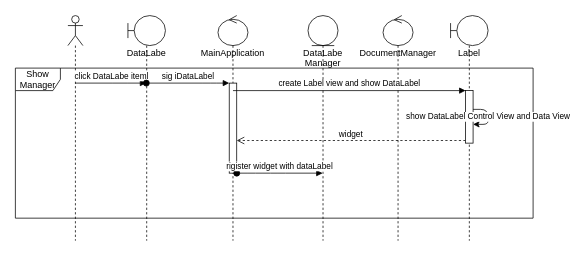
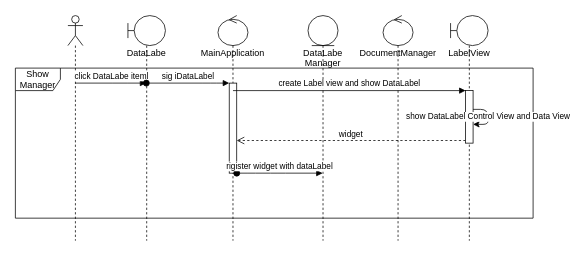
(469, 53) -> (469, 58)
